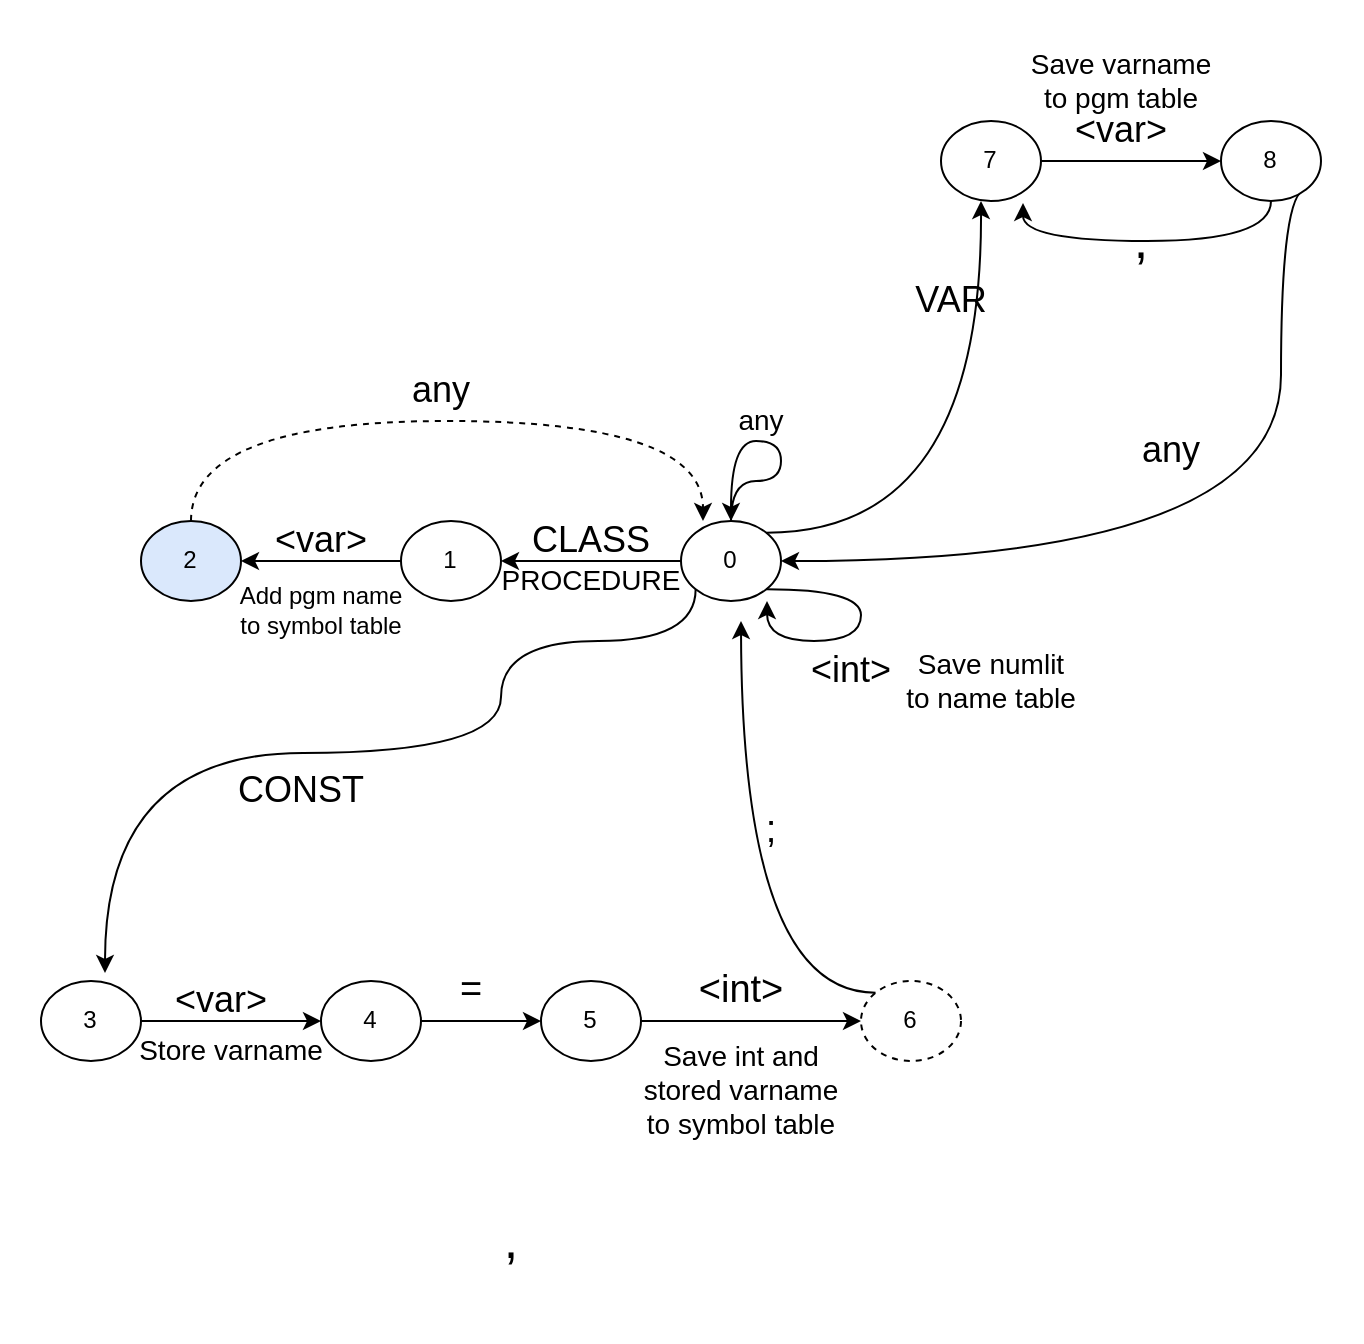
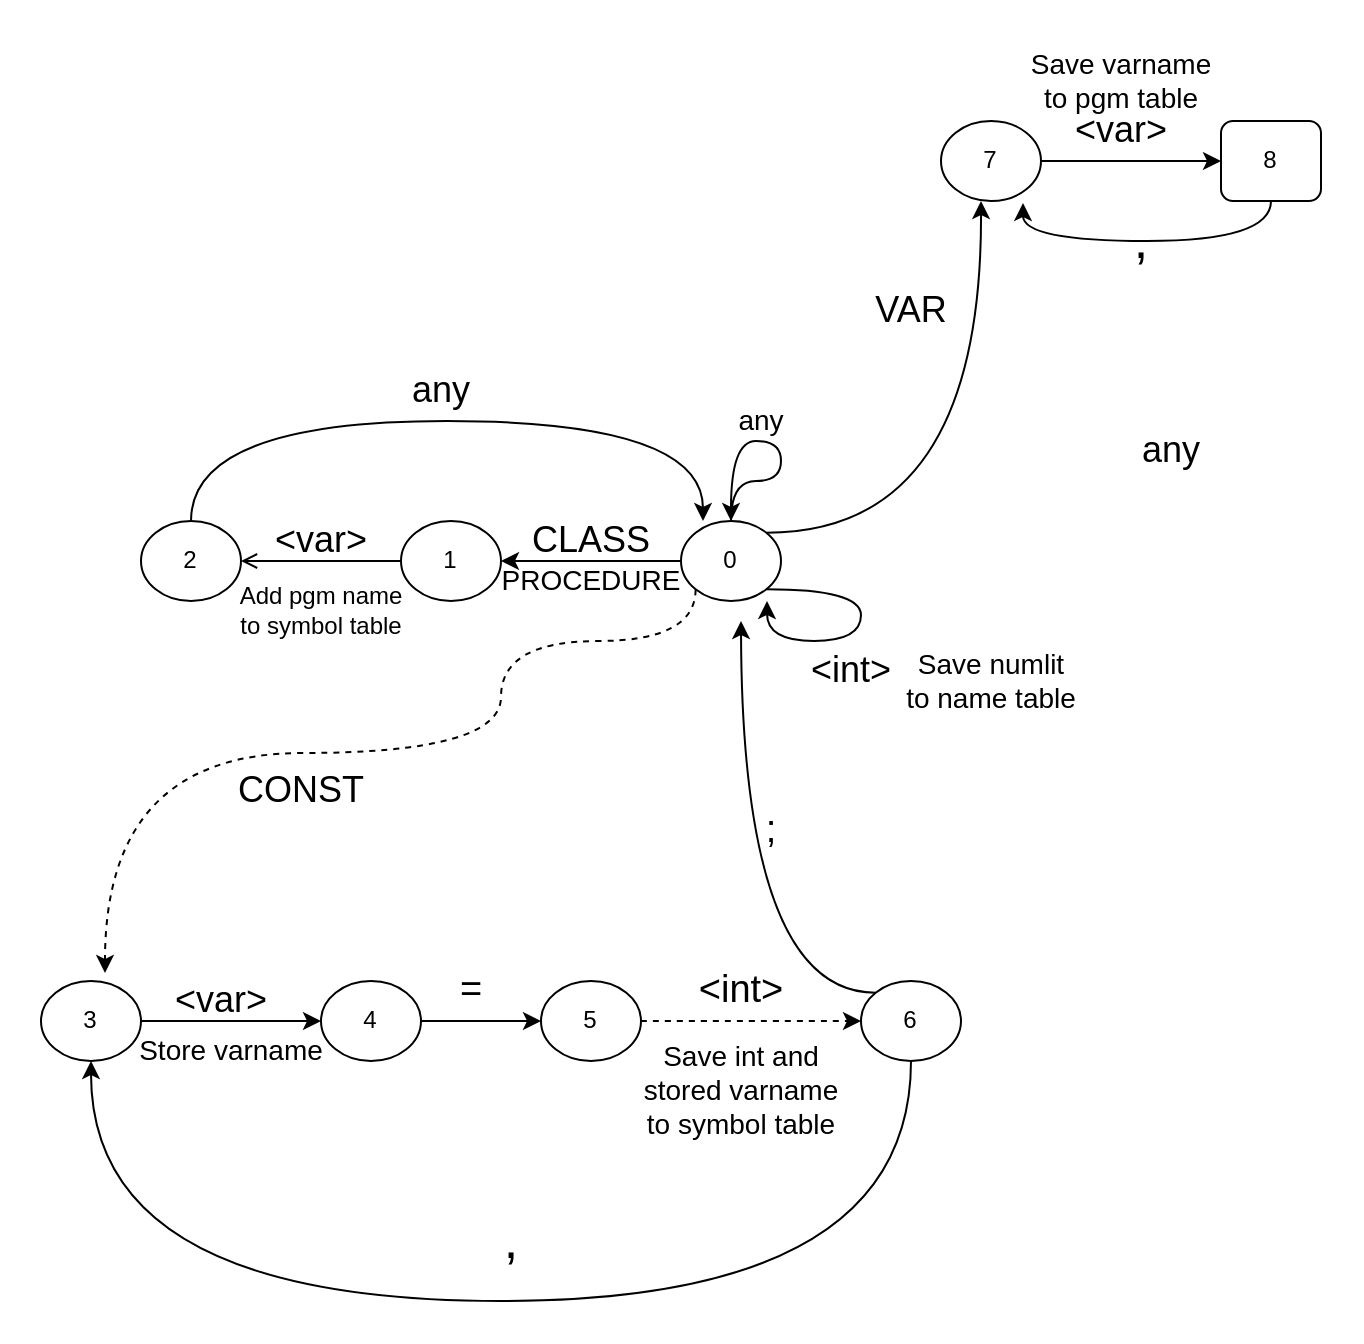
(1271, 161) -> (1271, 161)
(951, 301) -> (911, 311)
(443, 421) -> (443, 421)
(1166, 511) -> none
(191, 561) -> (191, 561)
(256, 561) -> (253, 561)
(368, 751) -> (368, 751)
(747, 1021) -> (747, 1021)
(911, 1021) -> (911, 1021)
none -> (506, 1301)
